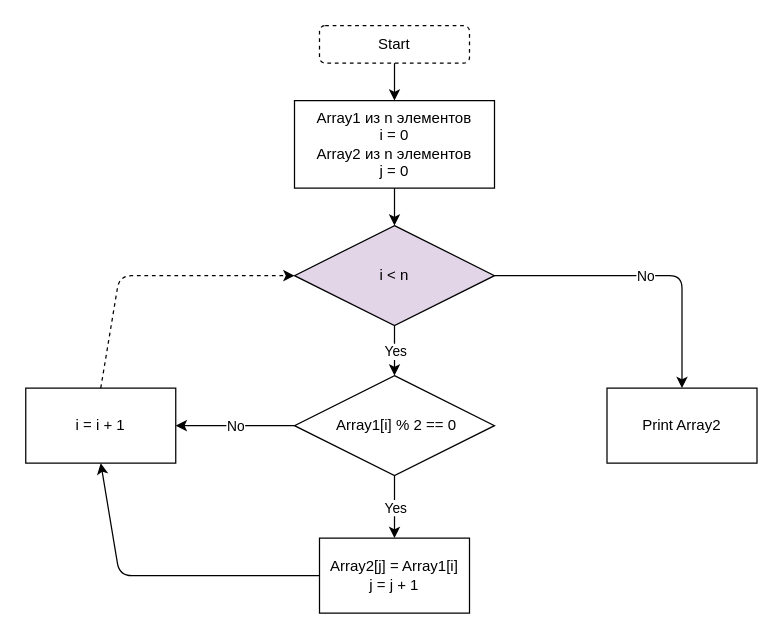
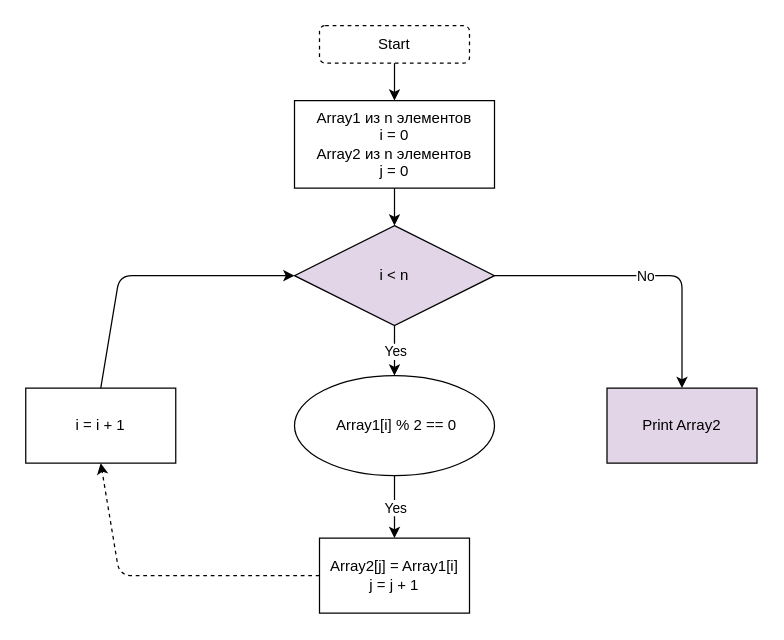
(152, 276) -> (152, 276)
(242, 426) -> none
(394, 426) -> (394, 426)
(682, 426) -> (682, 426)
(168, 576) -> (168, 576)
